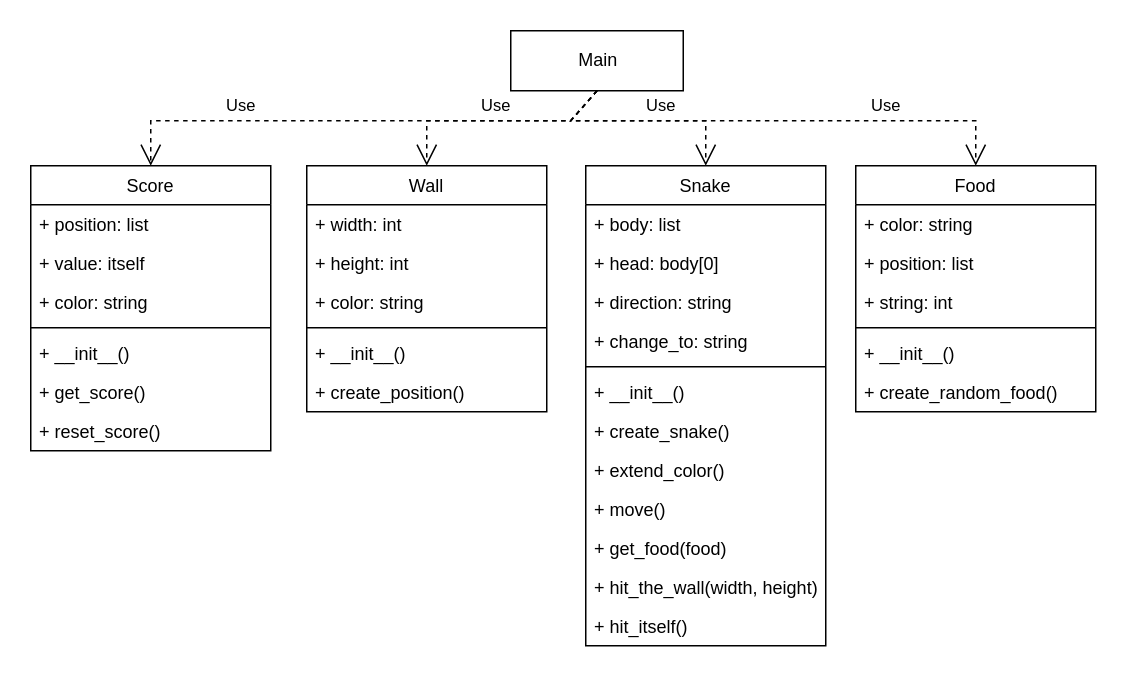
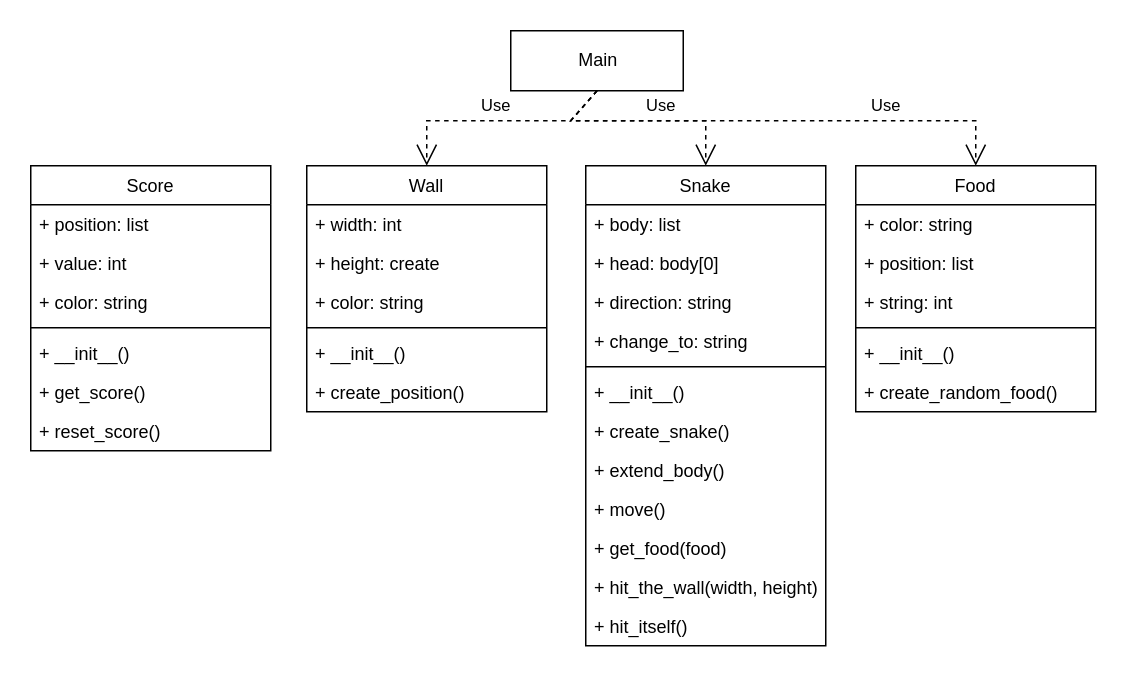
(267, 121) -> none
(101, 264) -> (88, 264)
(369, 264) -> (386, 264)
(670, 471) -> (667, 471)
